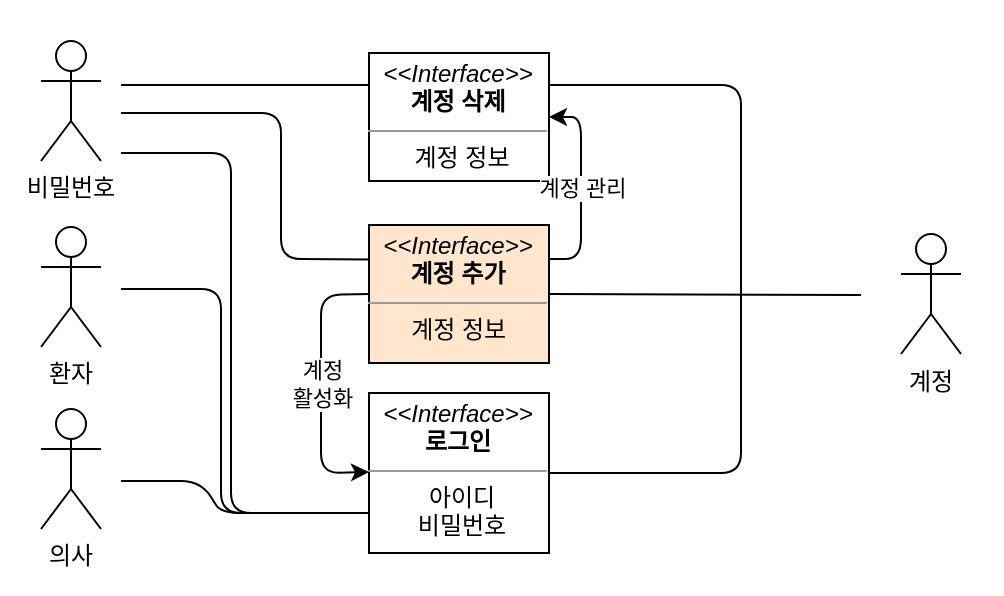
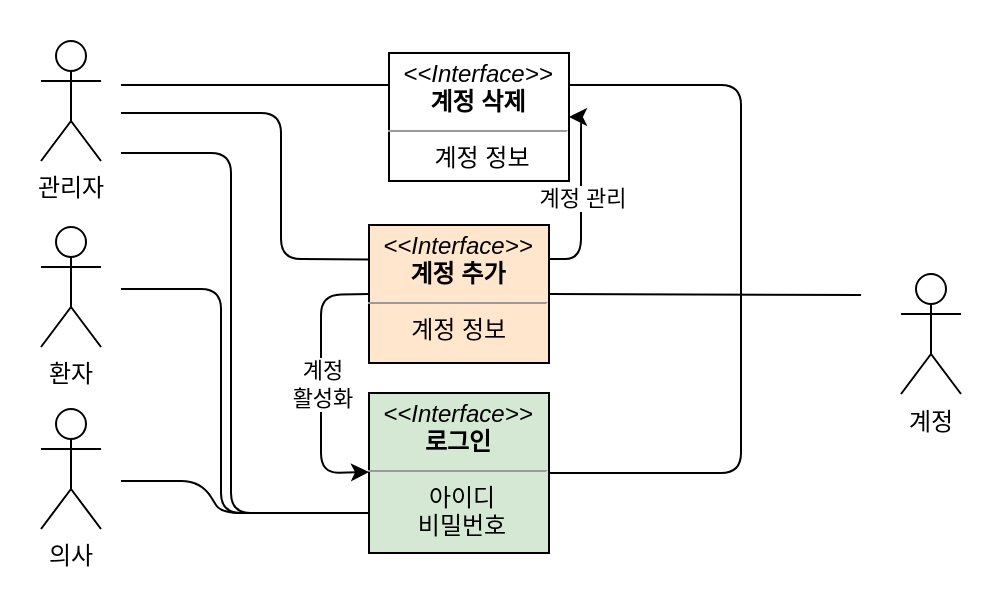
(459, 117) -> (479, 117)
(72, 189) -> (72, 189)
(931, 294) -> (931, 334)
(459, 473) -> (459, 473)
